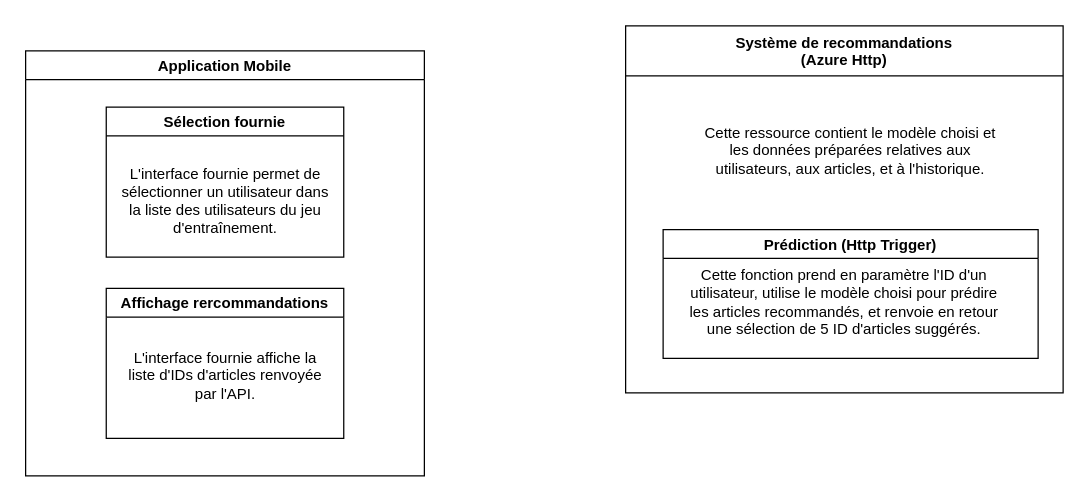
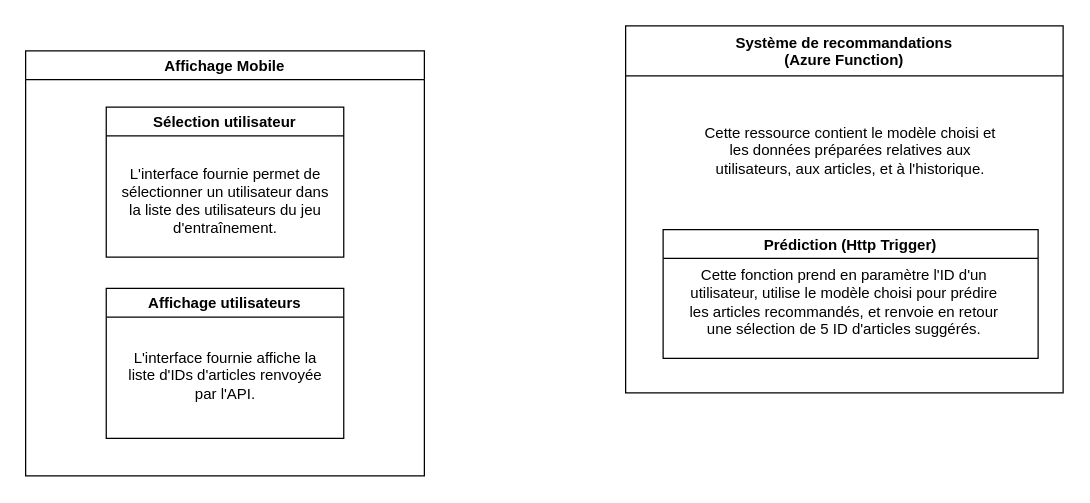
(844, 43) -> (844, 43)
(224, 66) -> (224, 66)
(224, 122) -> (224, 122)
(224, 303) -> (224, 303)
